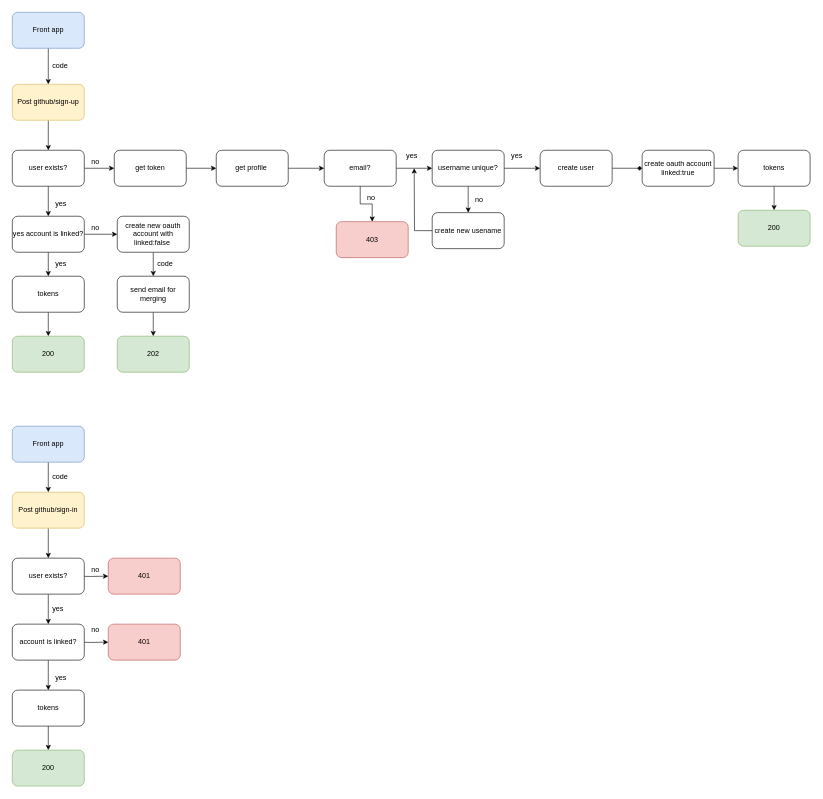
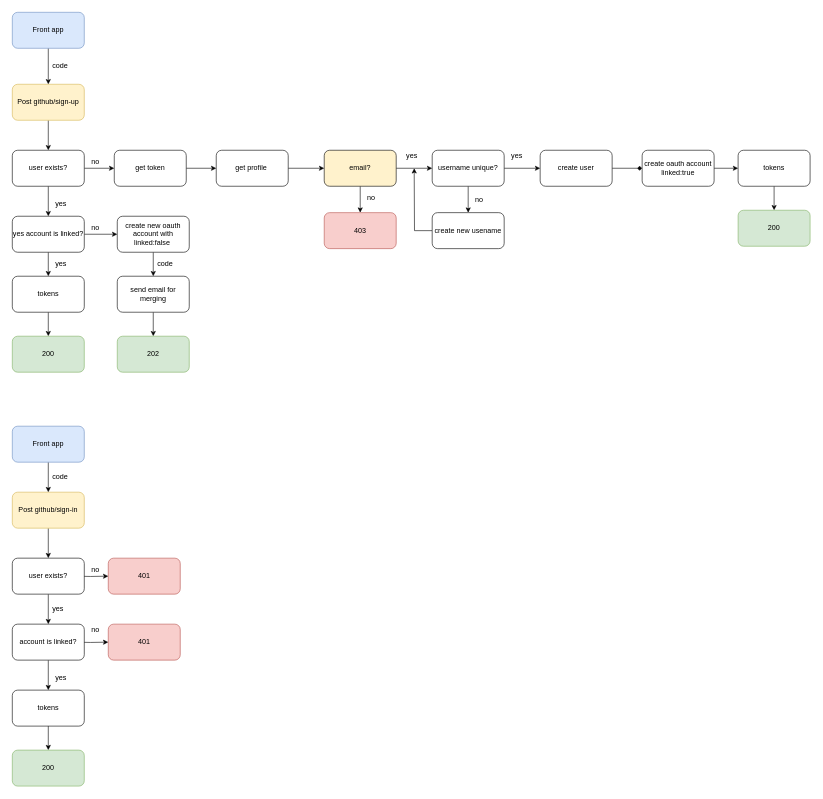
(360, 168) -> (360, 168)
(372, 240) -> (360, 231)
